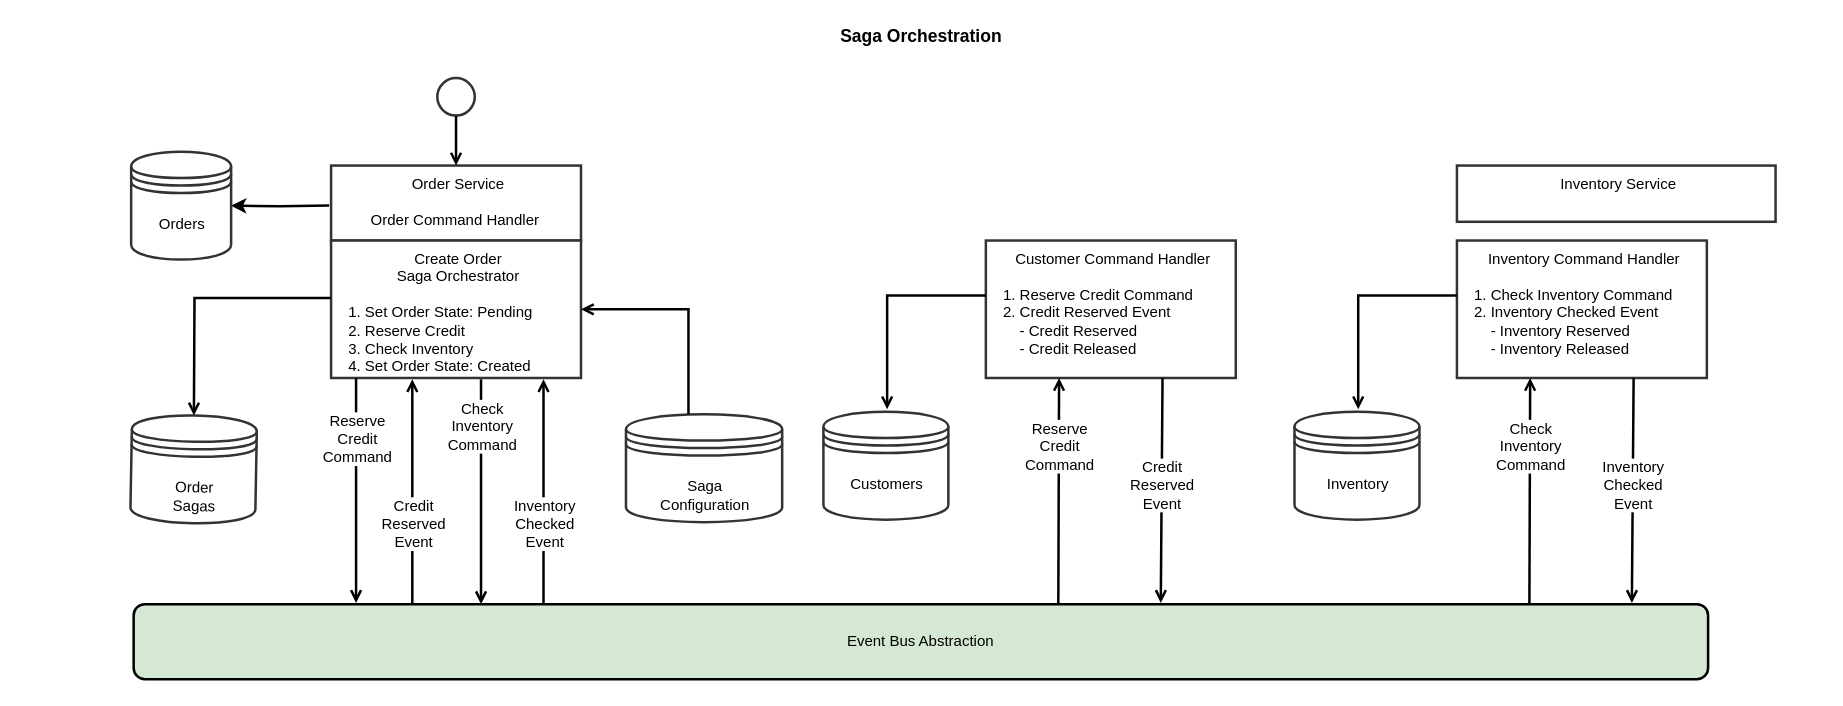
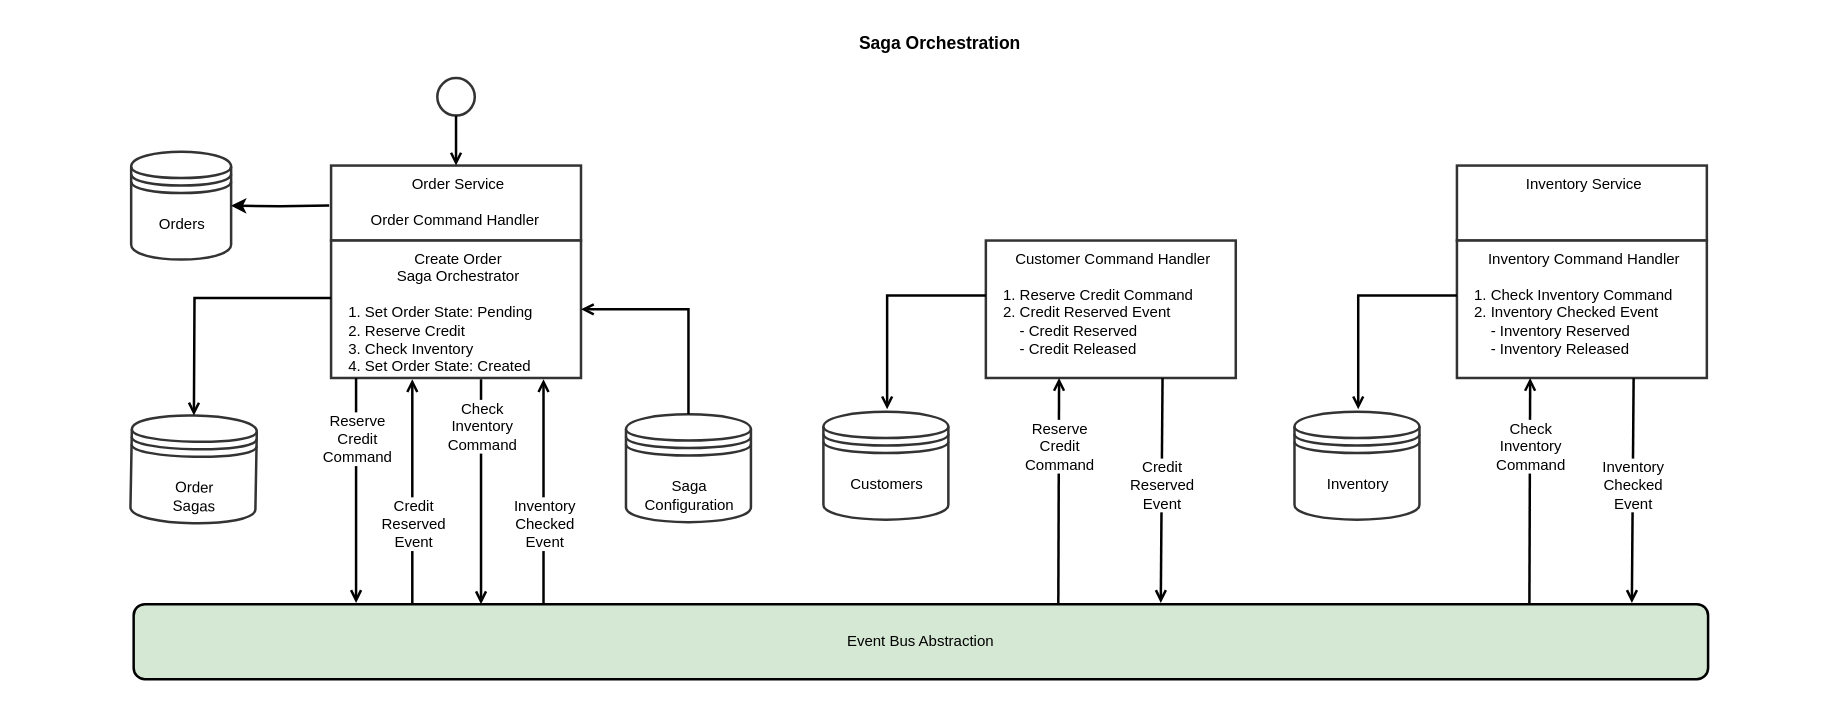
(921, 37) -> (939, 43)
(1616, 194) -> (1582, 203)
(704, 468) -> (688, 468)
